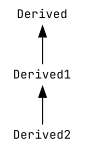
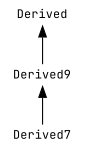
(43, 75) -> (43, 75)
(43, 136) -> (43, 136)
